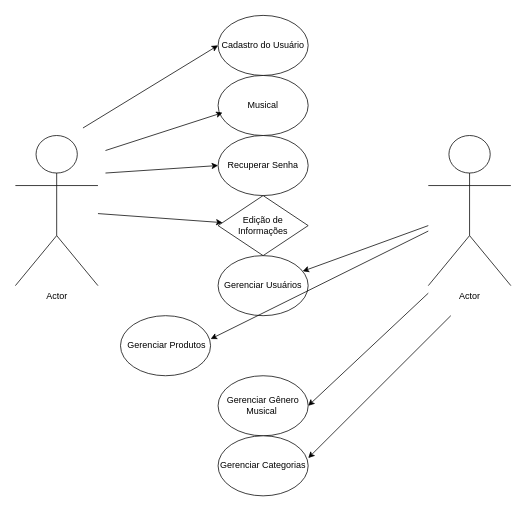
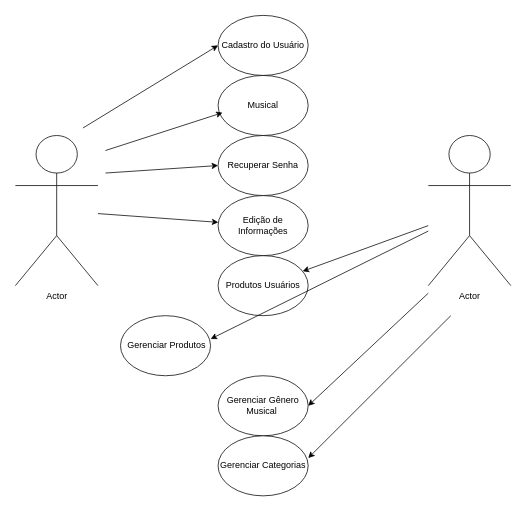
(263, 225) -> (263, 225)
(263, 285) -> (263, 285)
